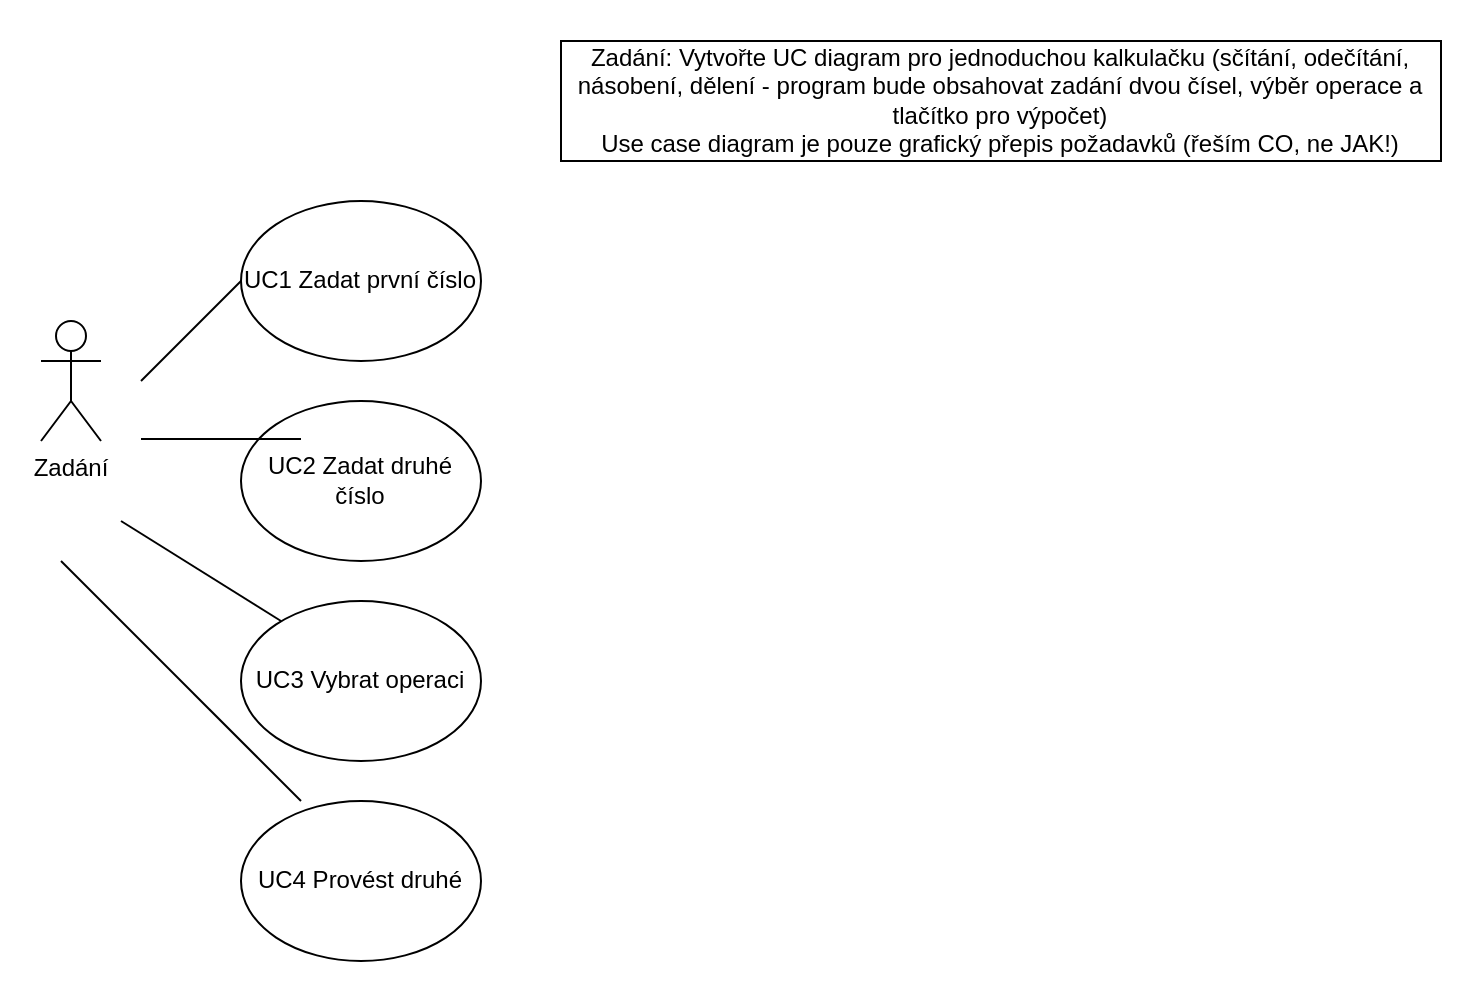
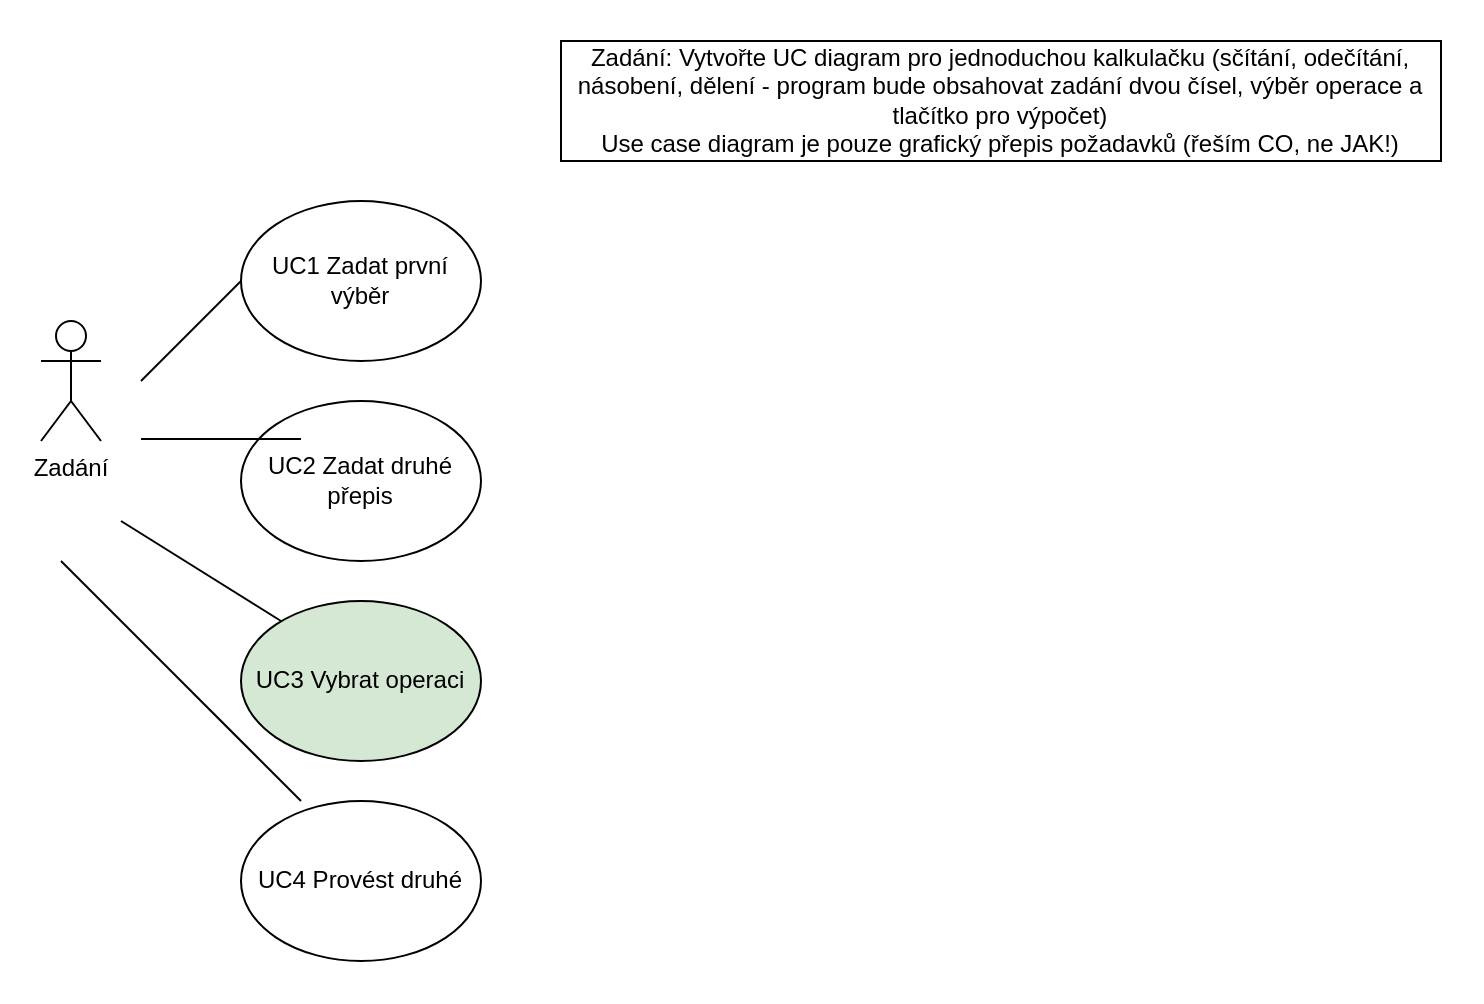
(361, 281) -> (361, 281)
(361, 481) -> (361, 481)
(361, 681) -> (361, 681)
